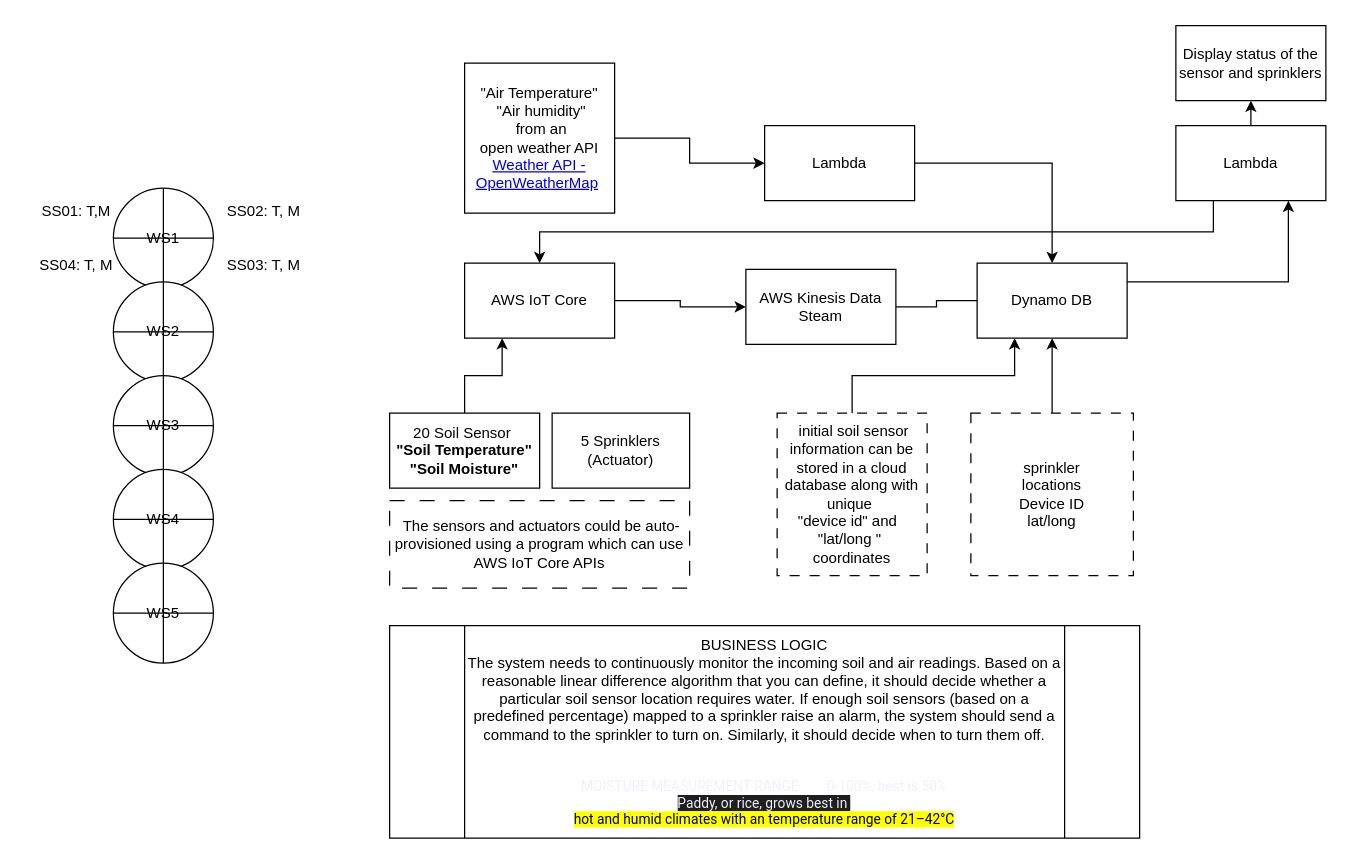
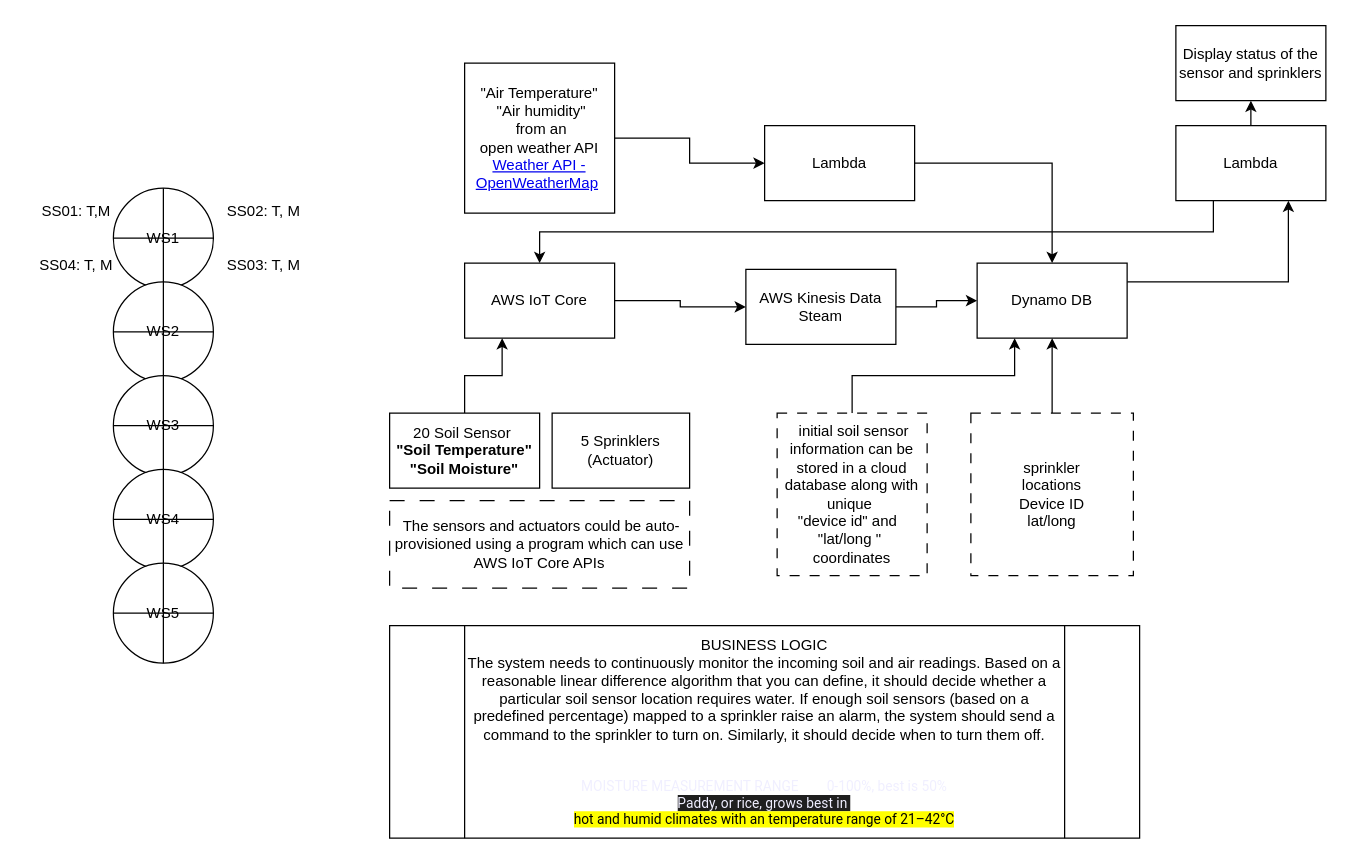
(970, 301) -> (967, 301)
